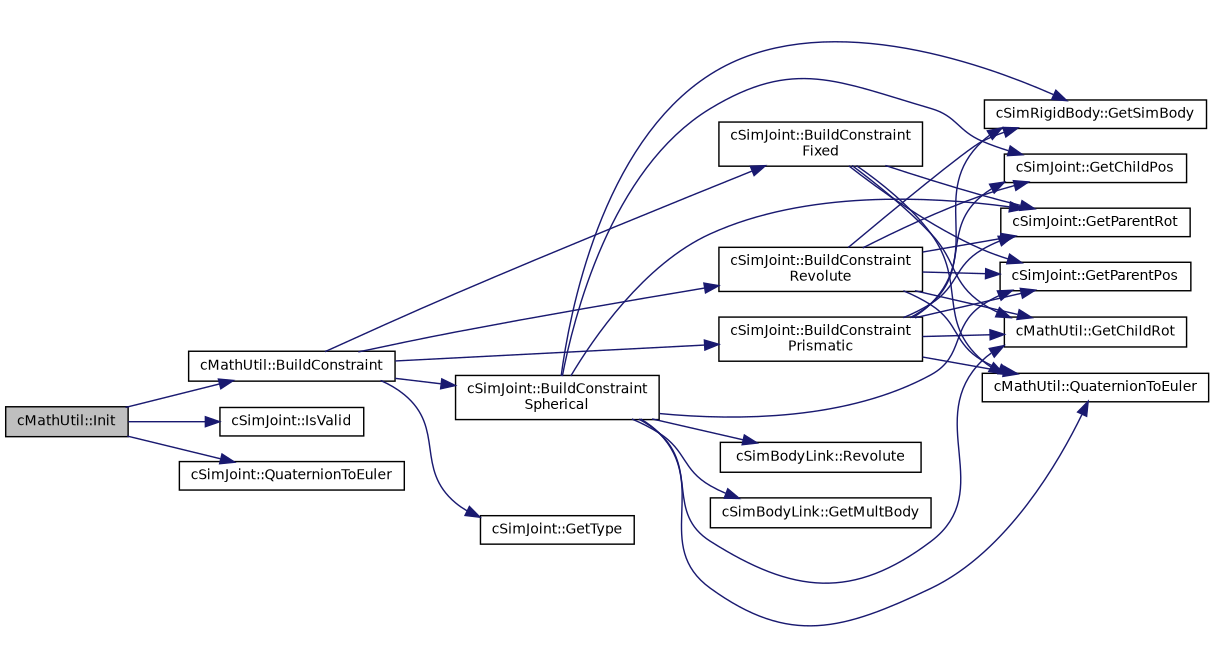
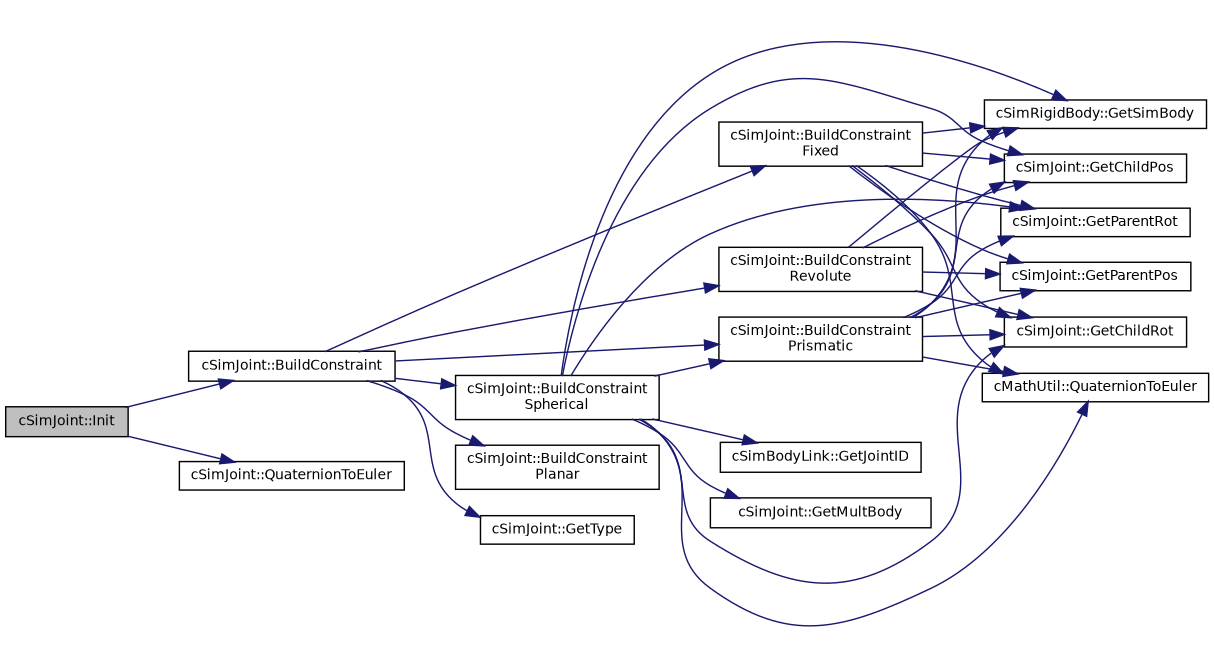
none -> (946, 130)
none -> (948, 155)
(962, 245) -> none
(953, 328) -> none
(1095, 332) -> (1095, 332)
(292, 366) -> (292, 366)
(851, 404) -> (682, 370)
(67, 422) -> (67, 422)
(292, 422) -> none
(821, 457) -> (821, 457)
none -> (557, 467)
(821, 513) -> (821, 513)
